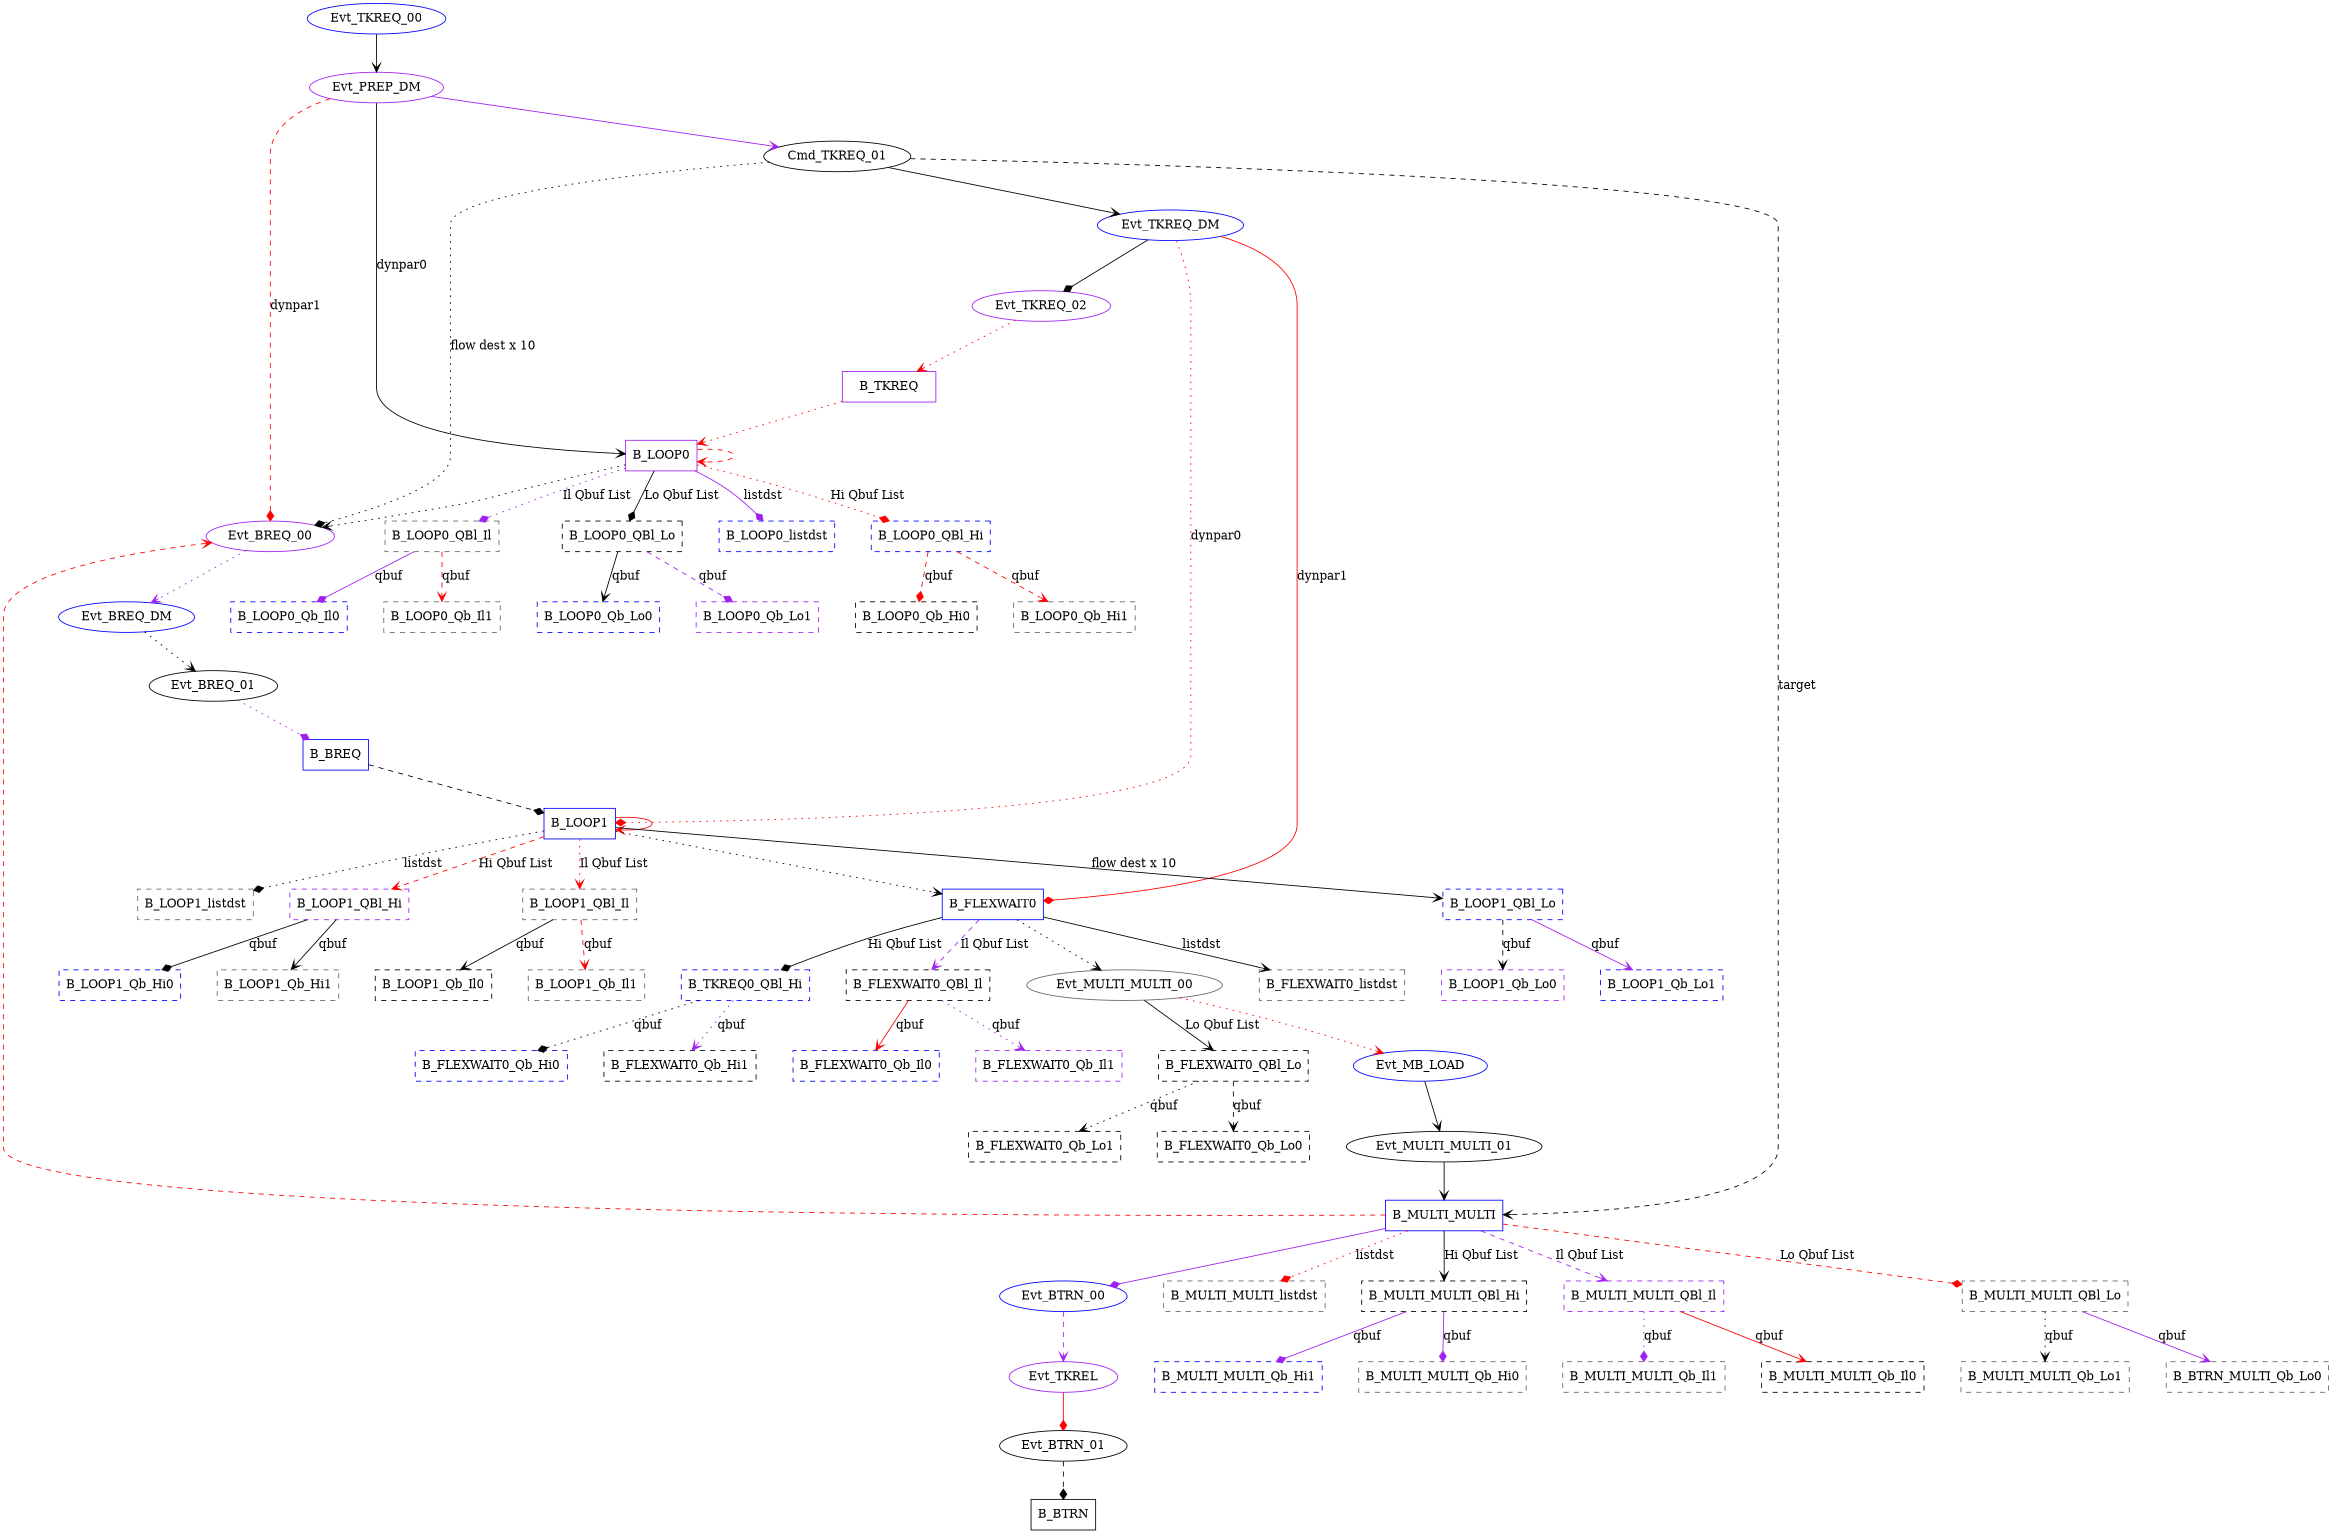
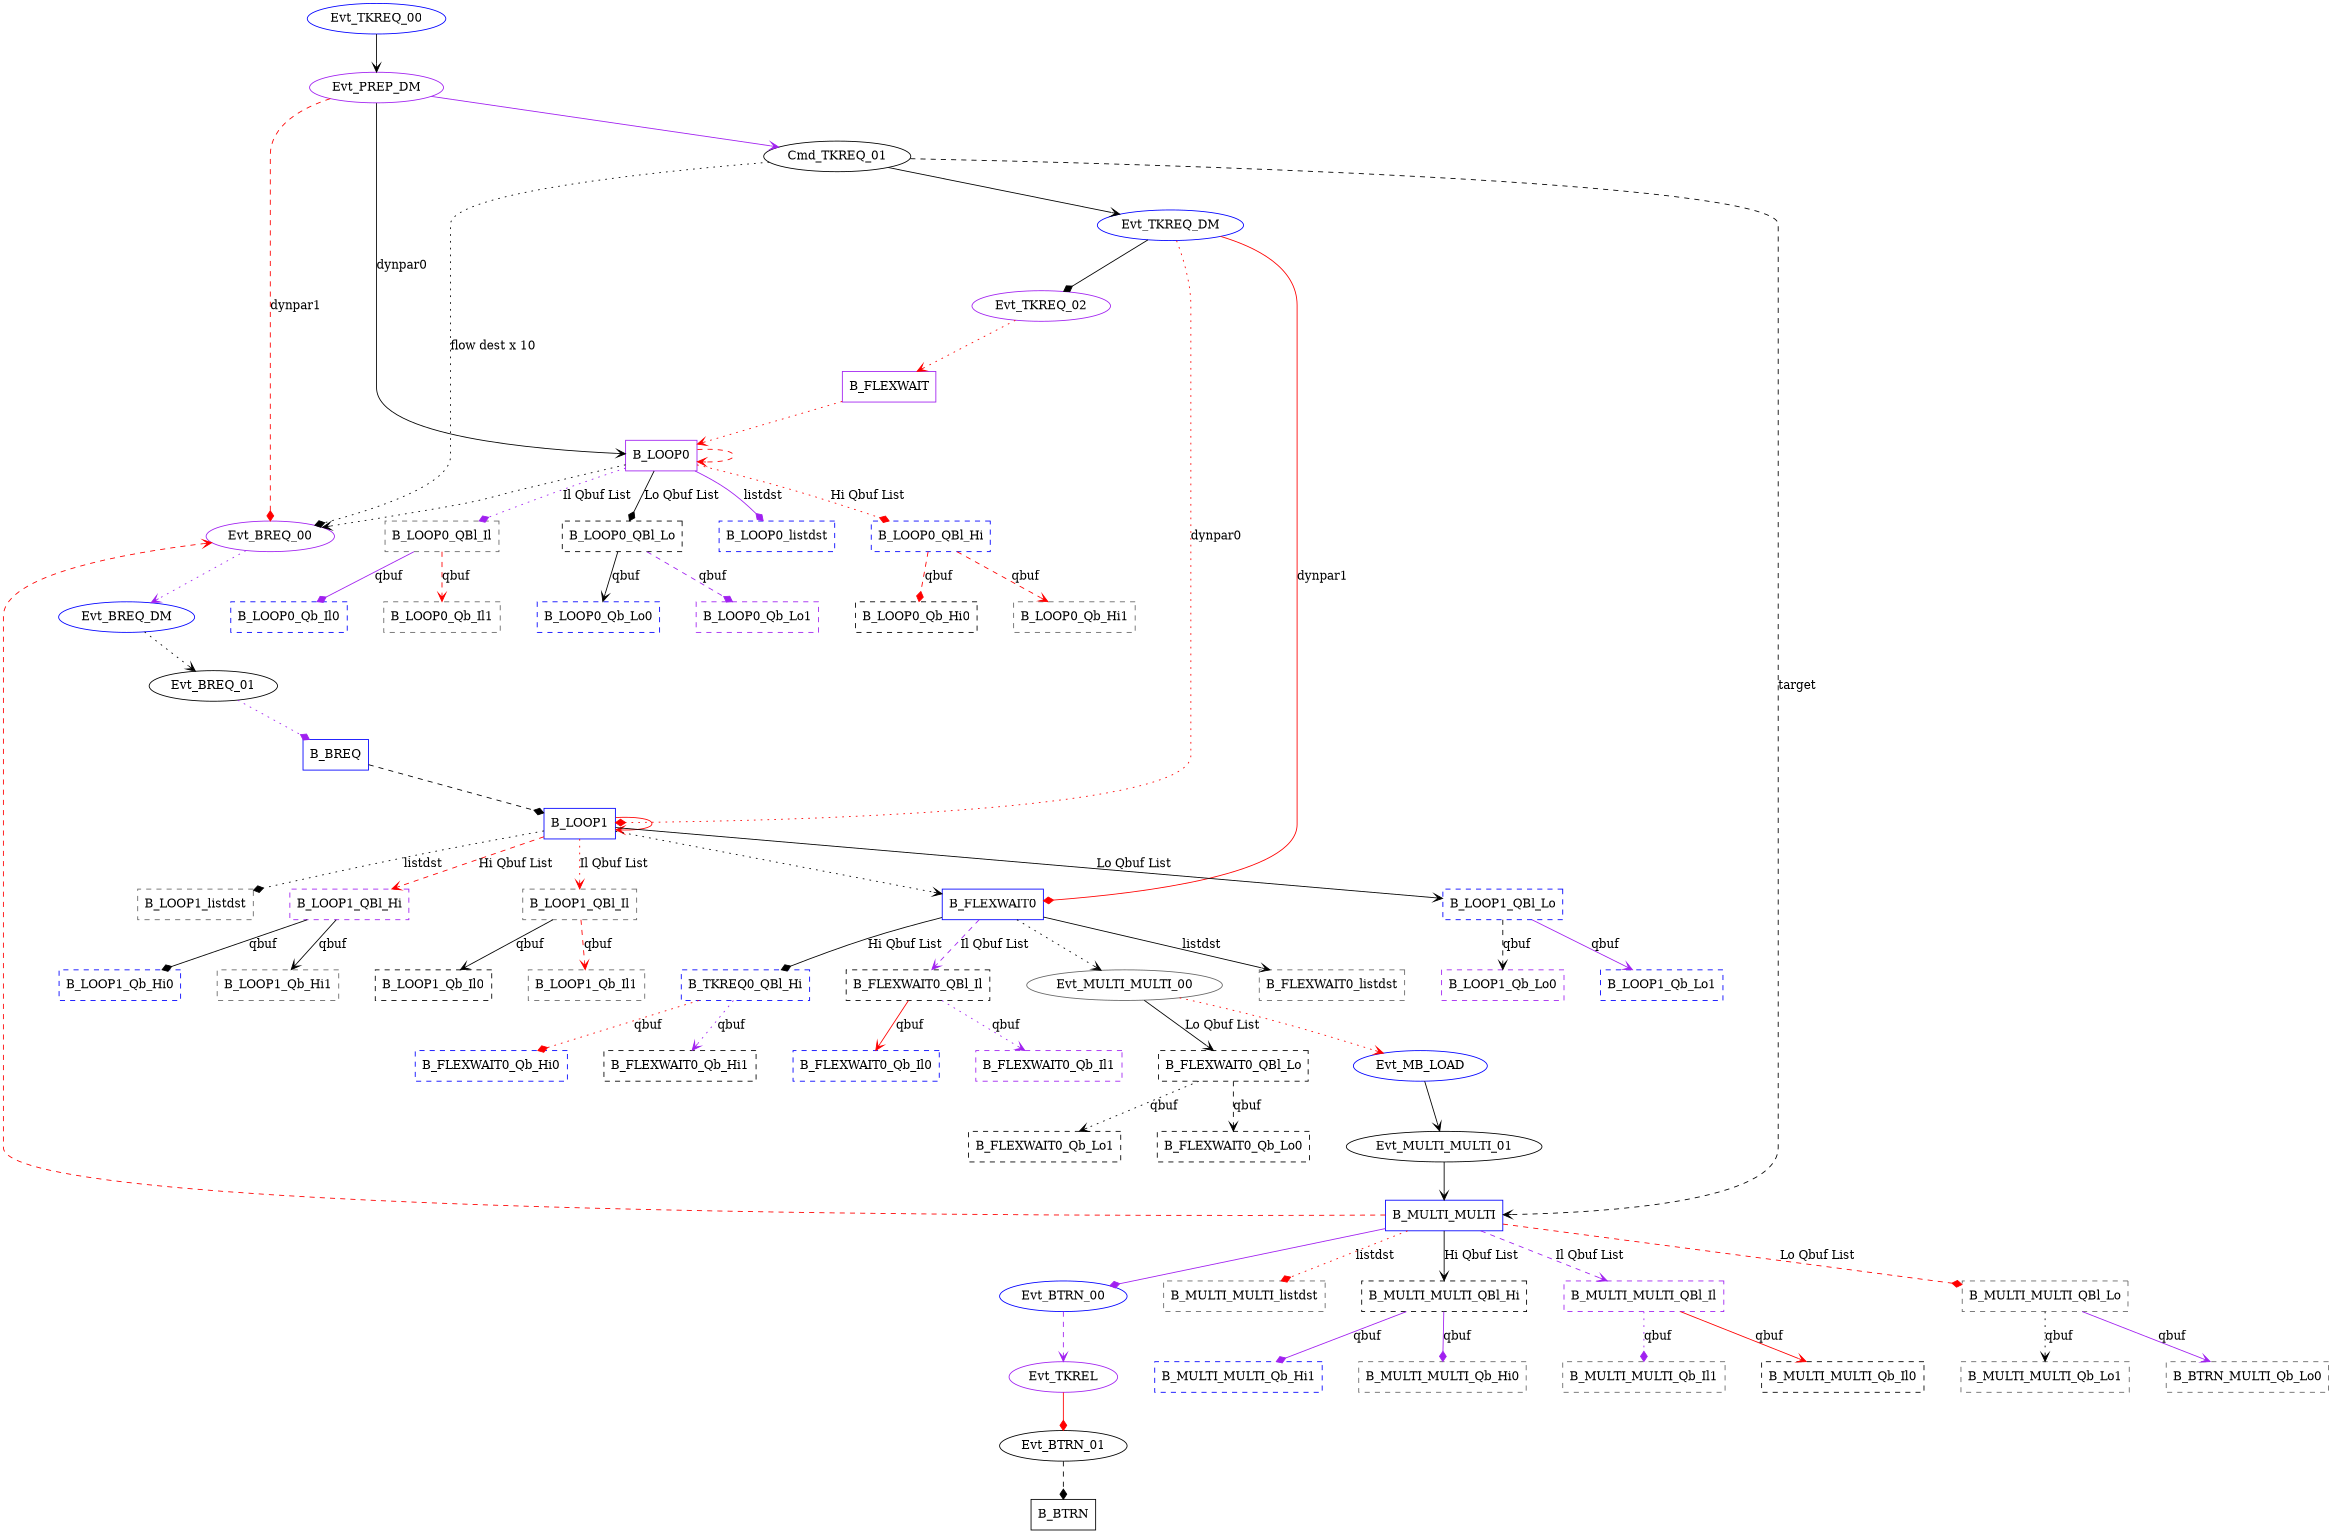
(889, 387) -> (889, 387)
(1134, 864) -> (1134, 864)
(623, 1024) -> (623, 1024)
